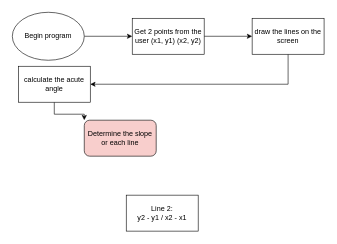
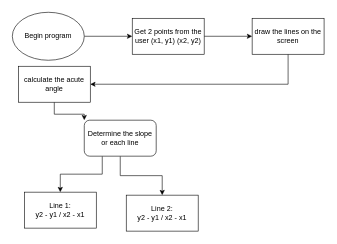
(120, 138) -> (120, 138)
none -> (60, 174)
none -> (140, 176)
none -> (60, 210)
